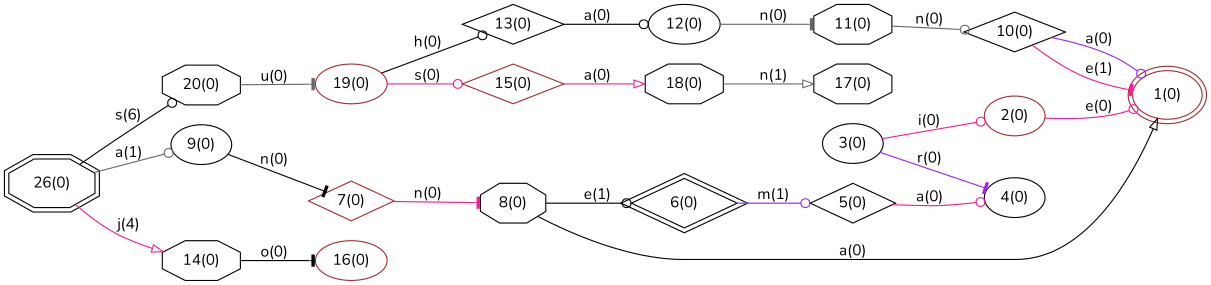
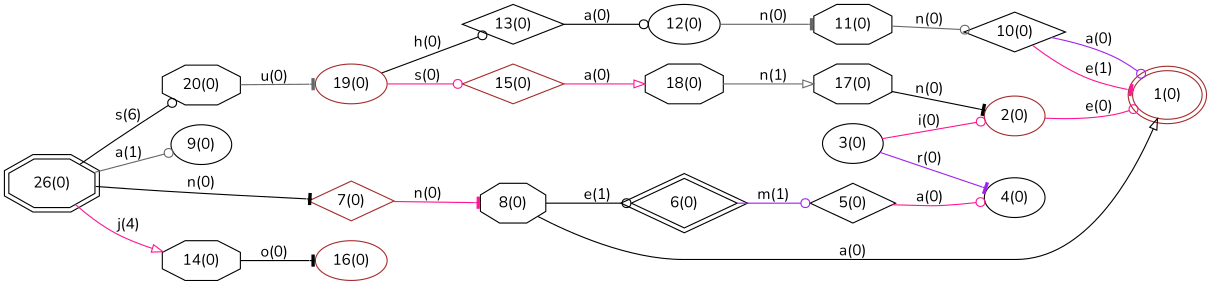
none -> (936, 100)
(275, 172) -> (201, 193)
